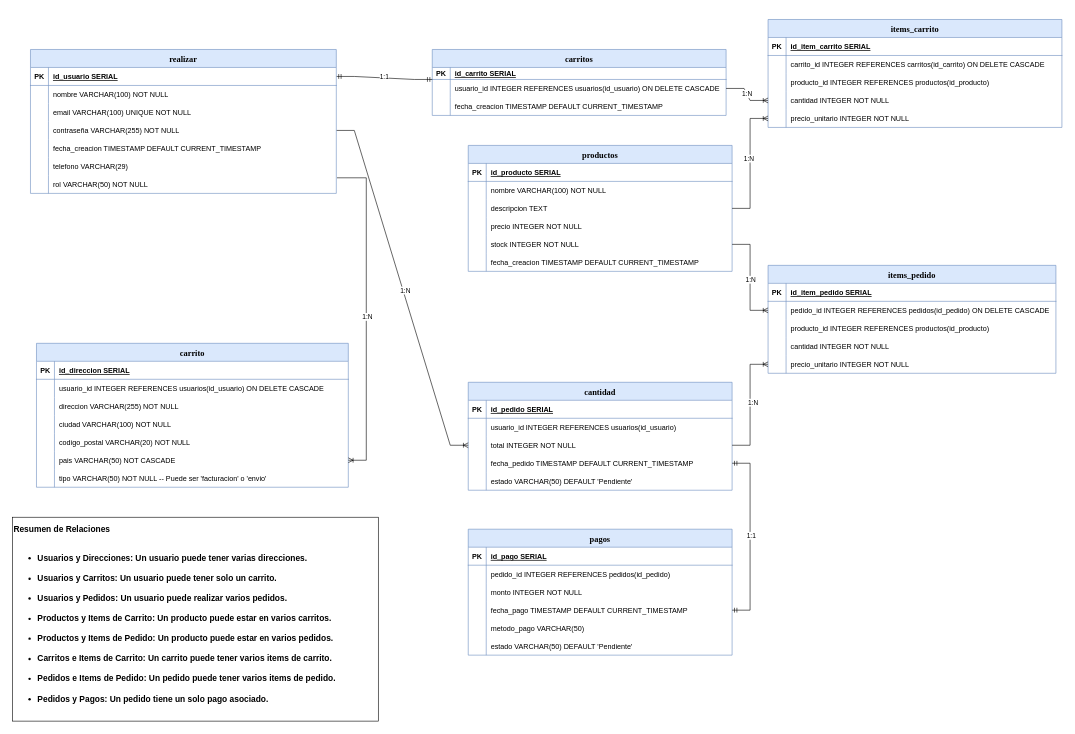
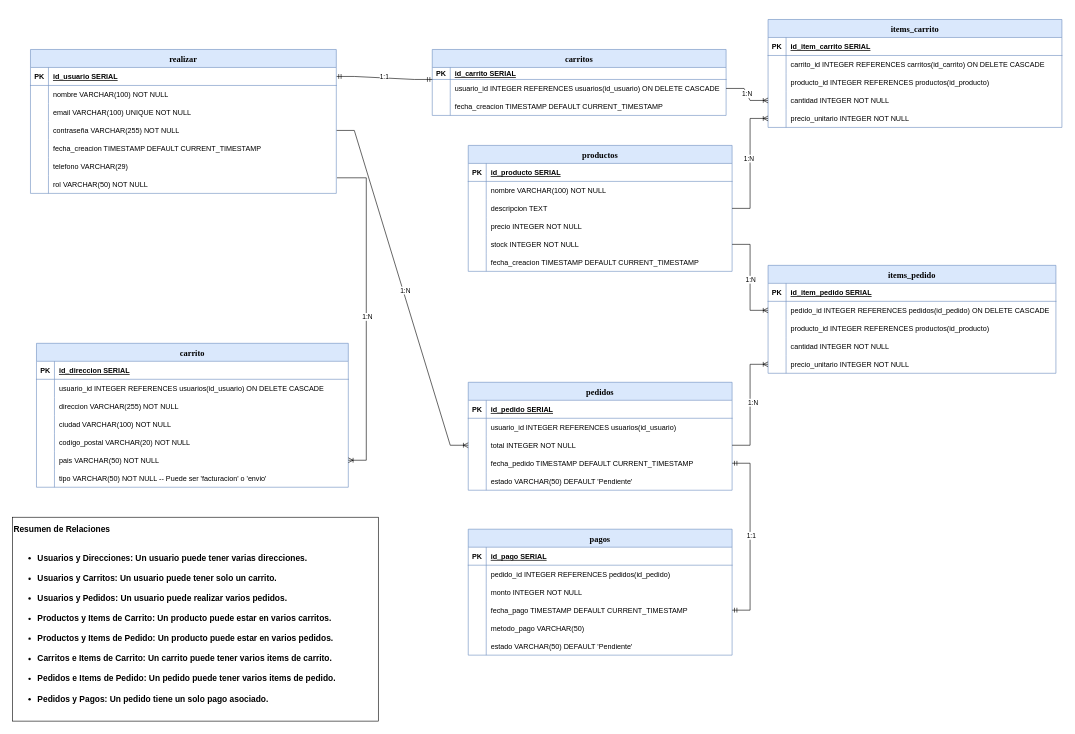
(600, 392) -> (600, 392)
(112, 461) -> (105, 461)
